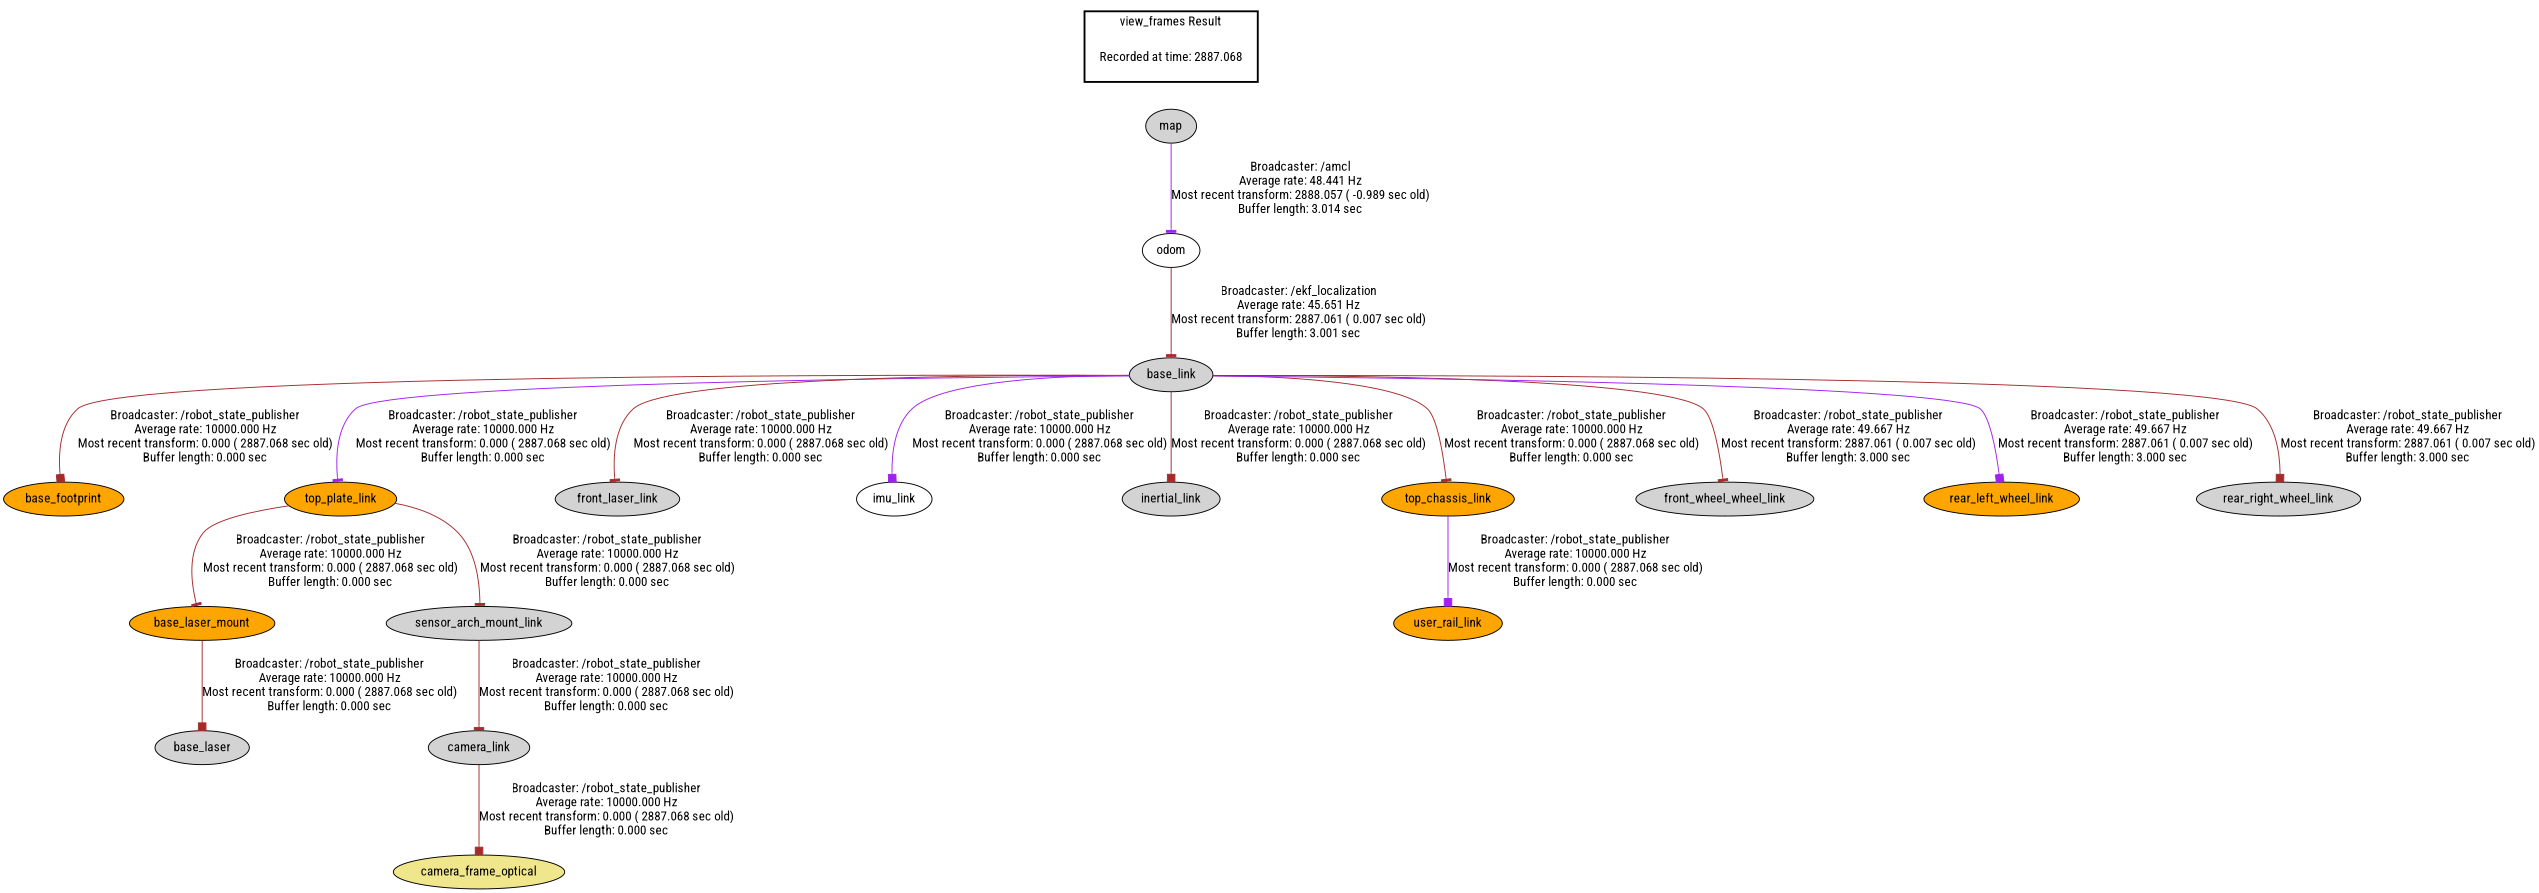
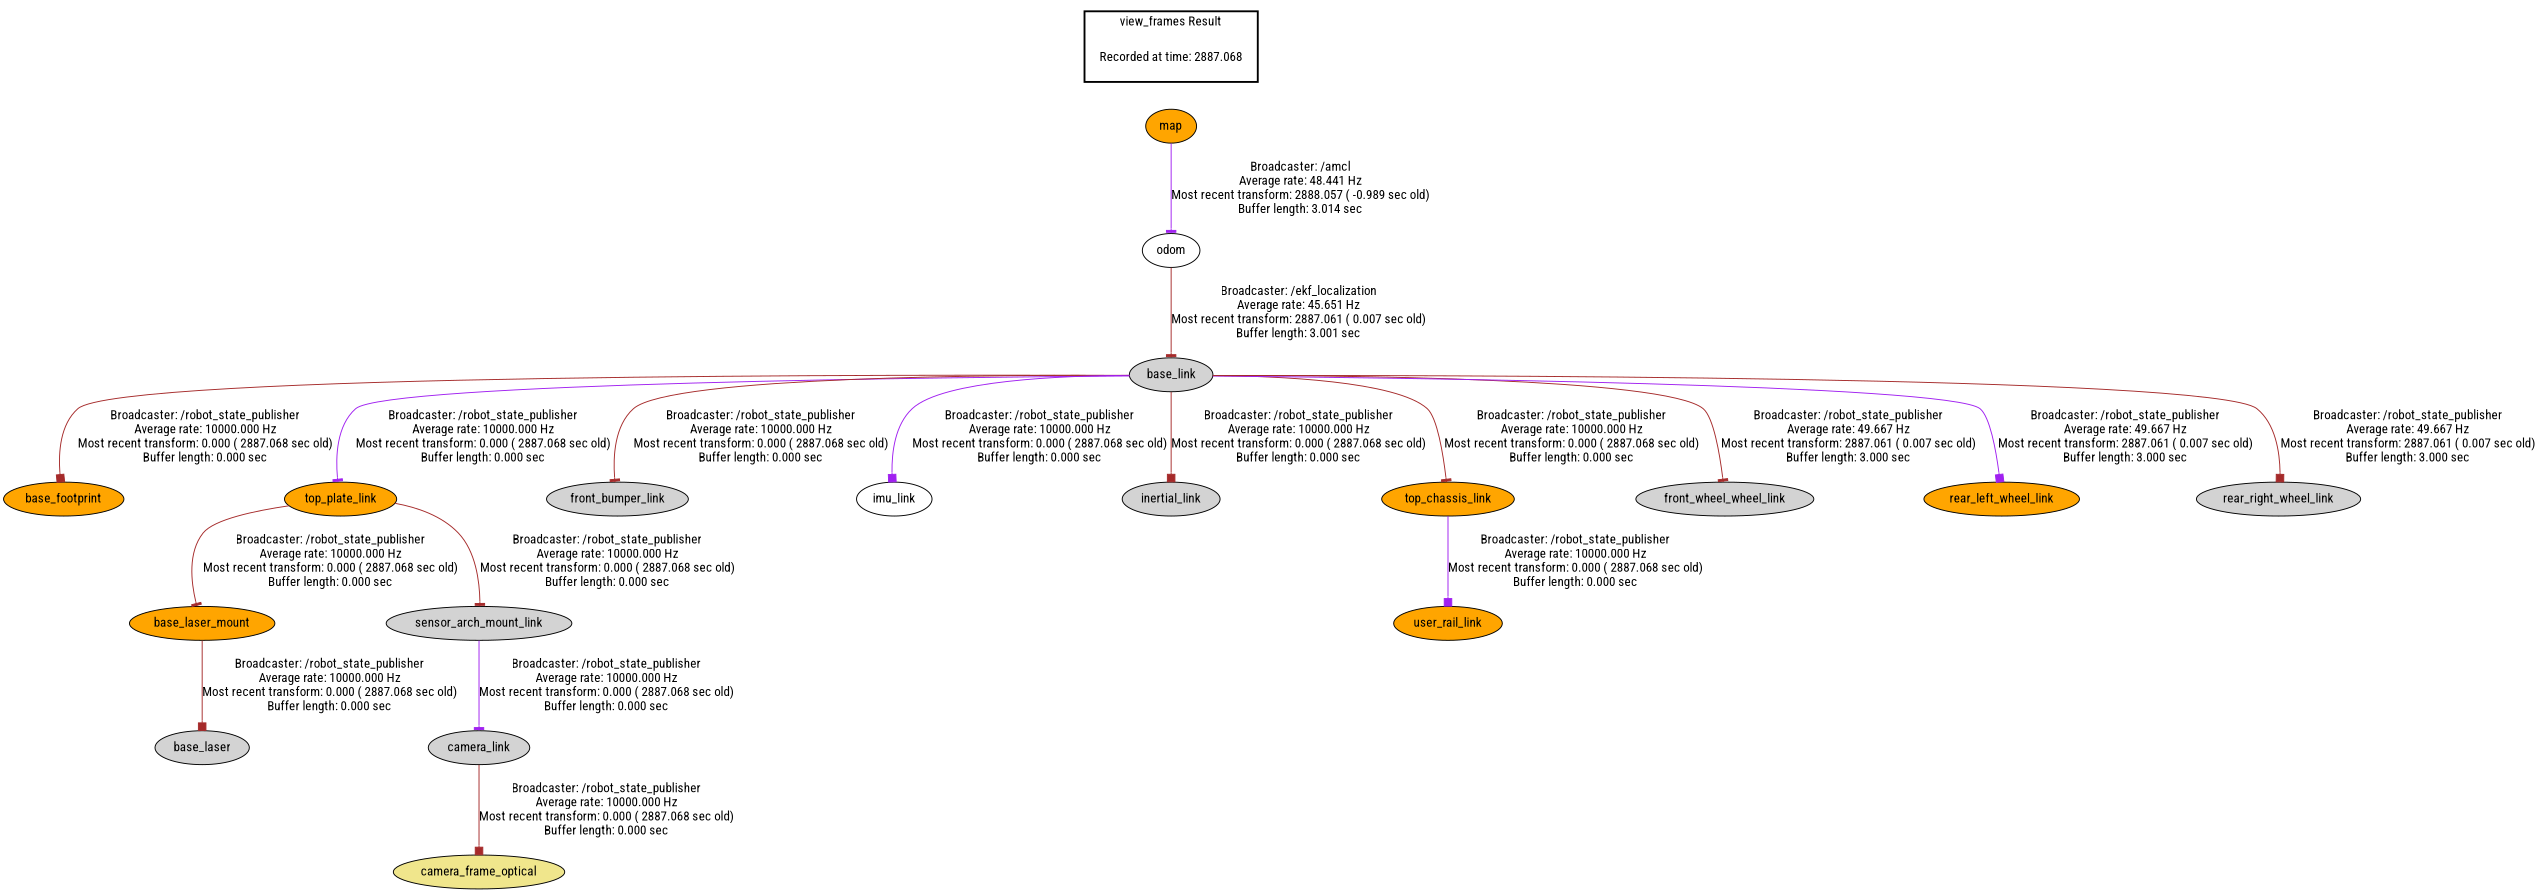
(1171, 126) -> (1171, 126)
(617, 499) -> (617, 499)
(479, 683) -> (479, 683)
